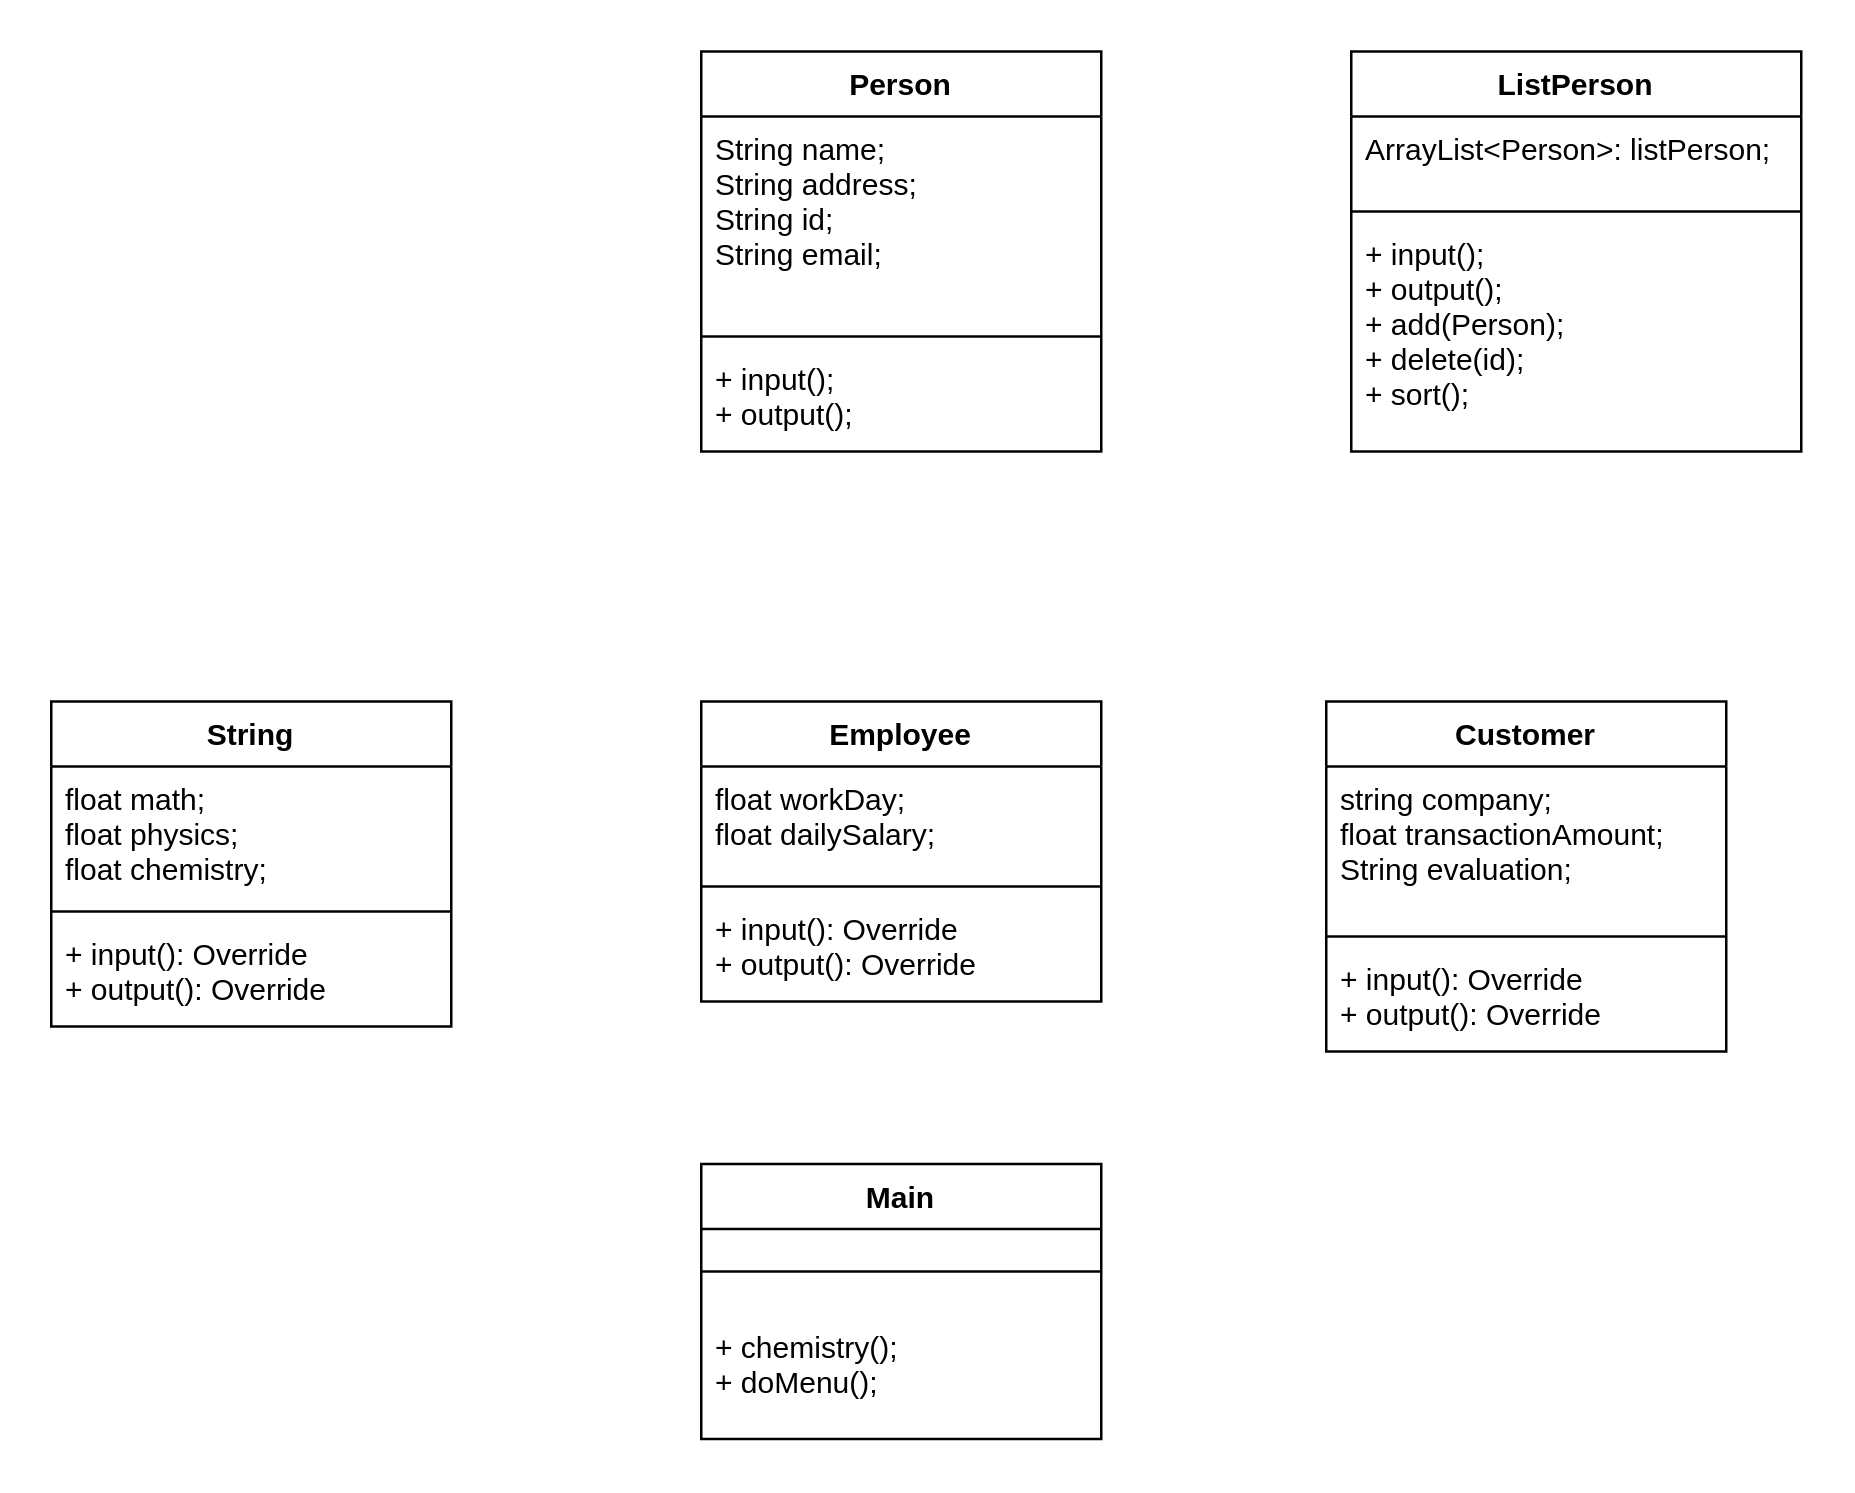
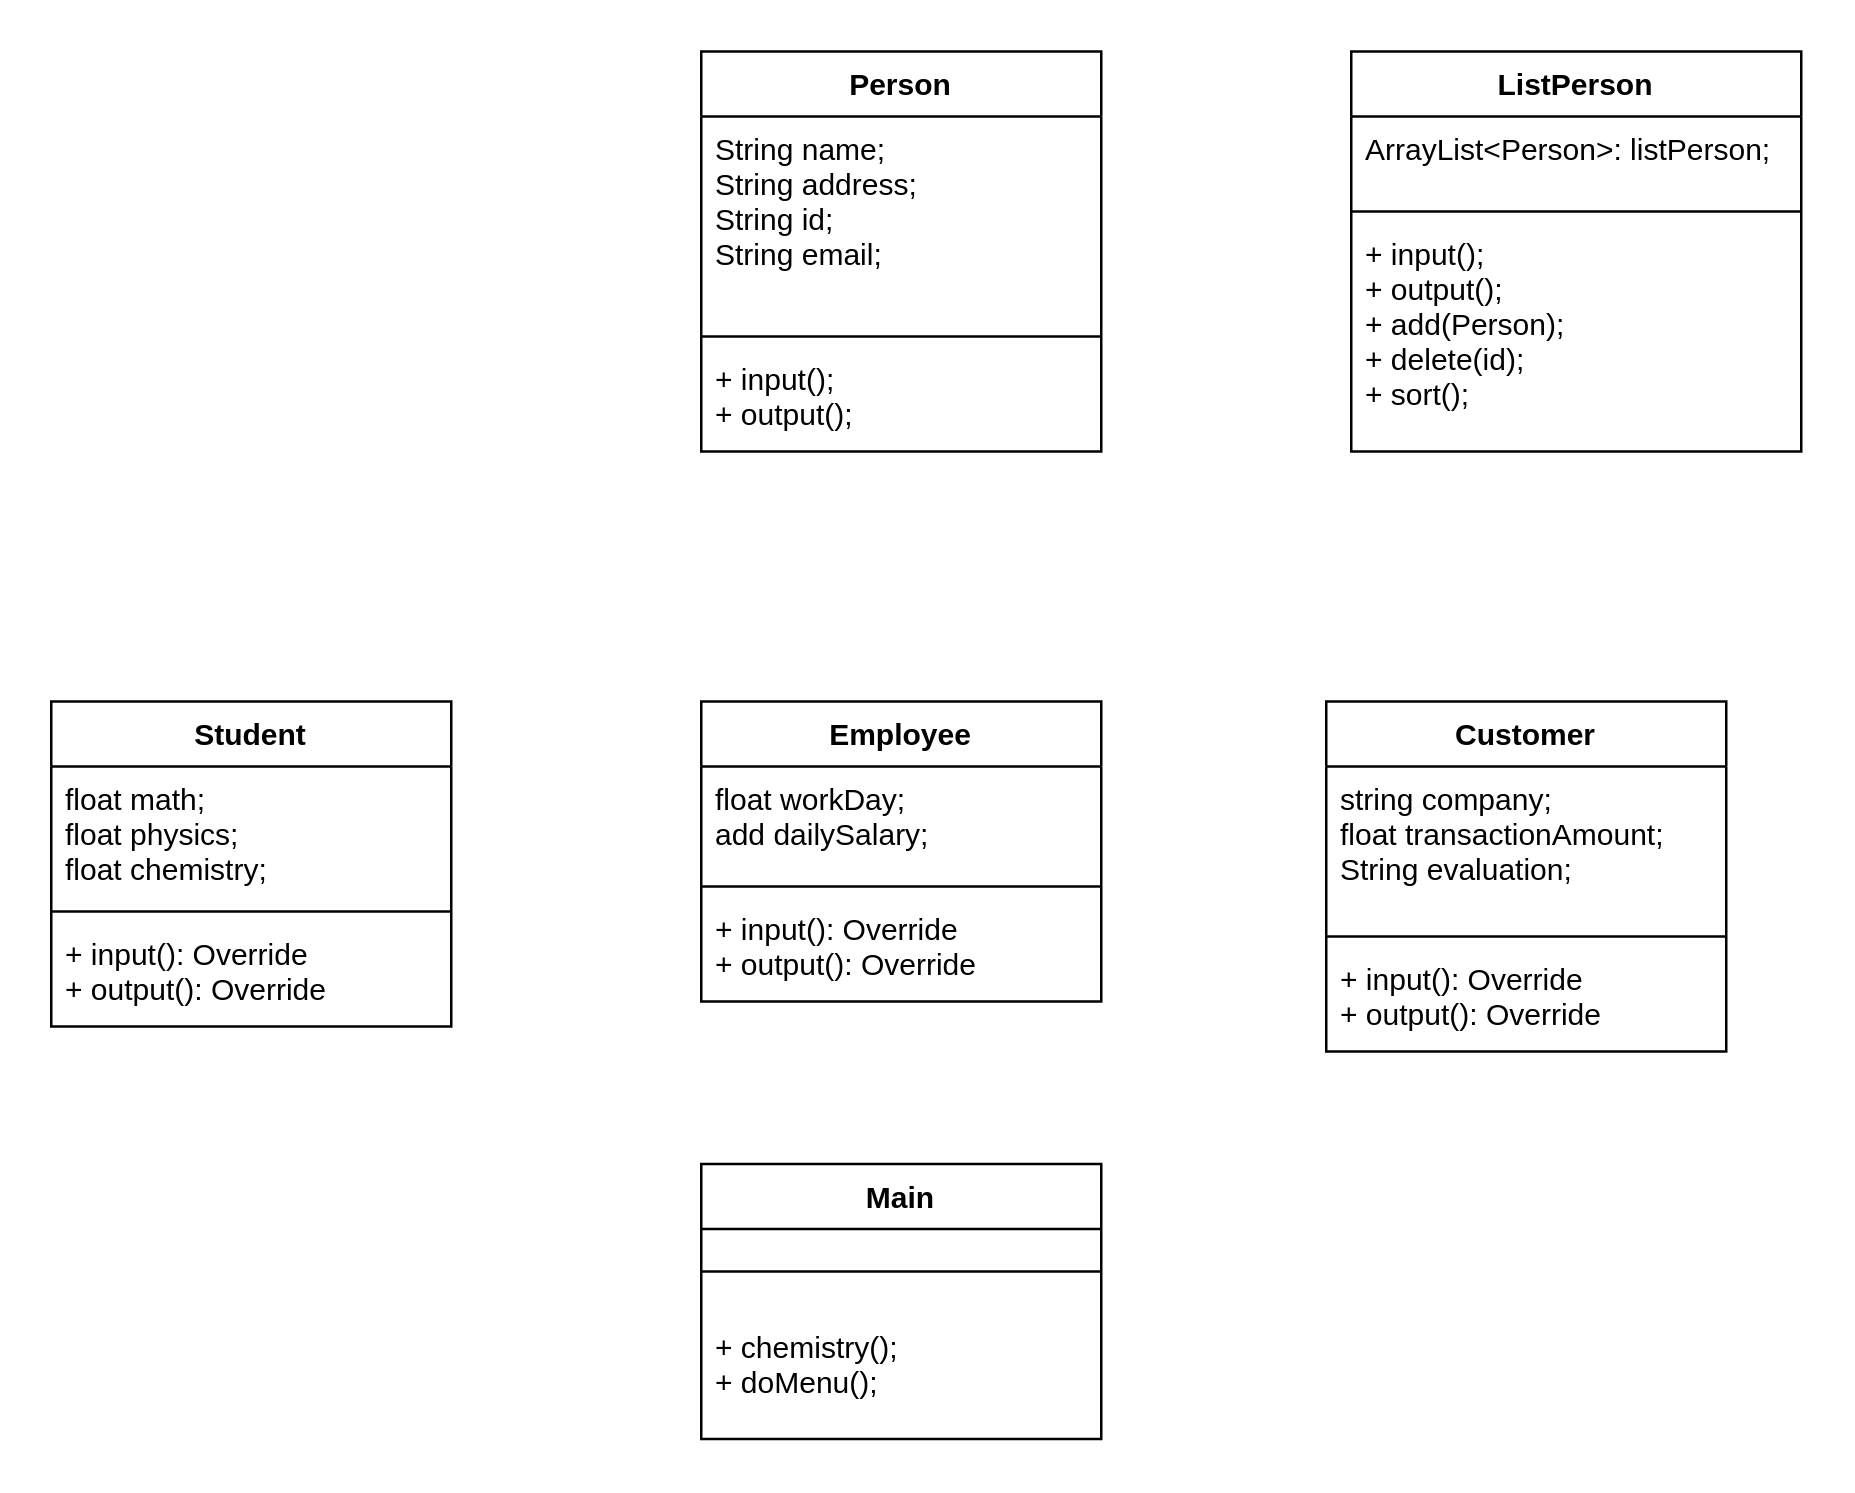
(250, 735) -> (250, 735)
(821, 800) -> (821, 800)
